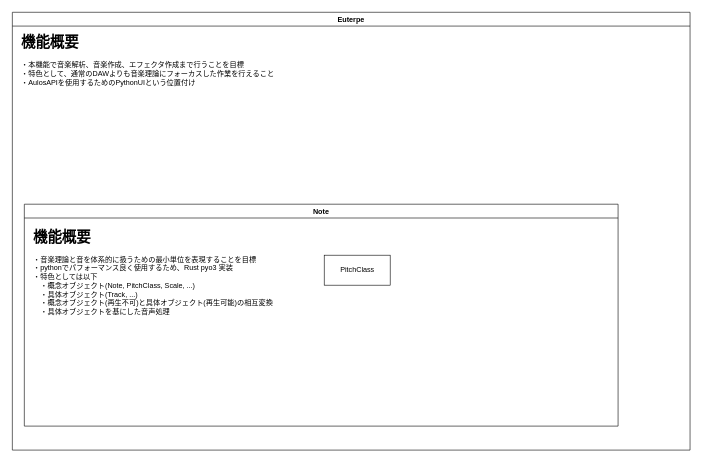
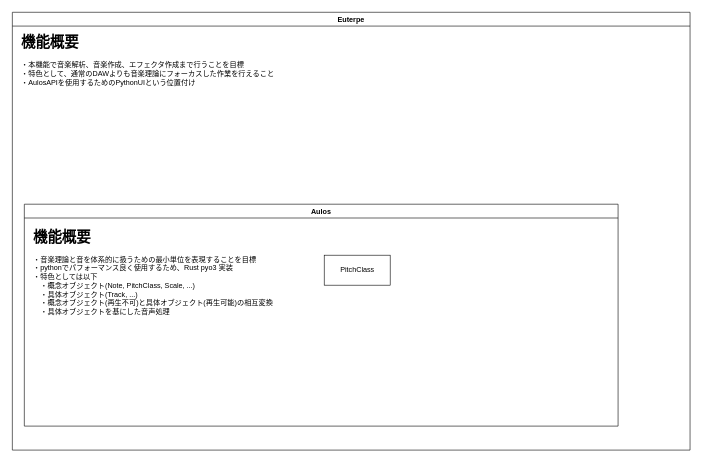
(321, 212) -> (321, 212)
